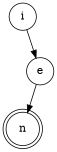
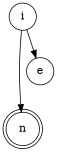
(33, 95) -> (19, 67)
